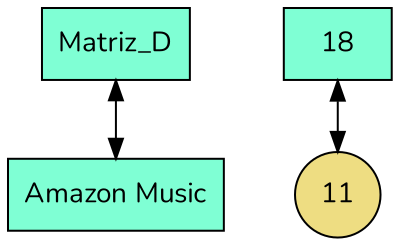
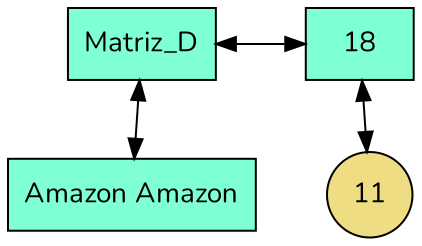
none -> (260, 44)
(116, 195) -> (132, 195)
